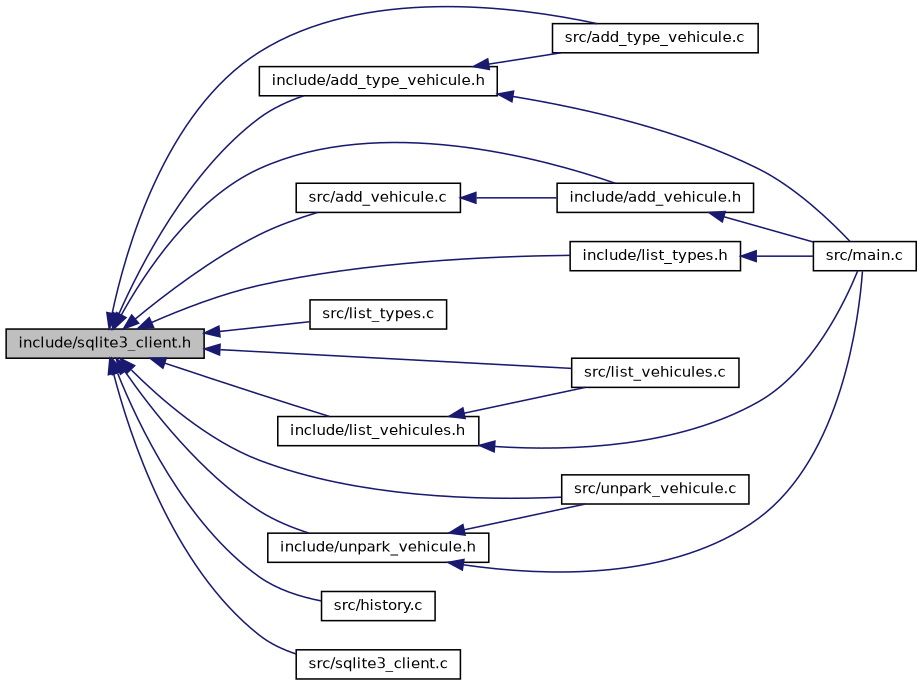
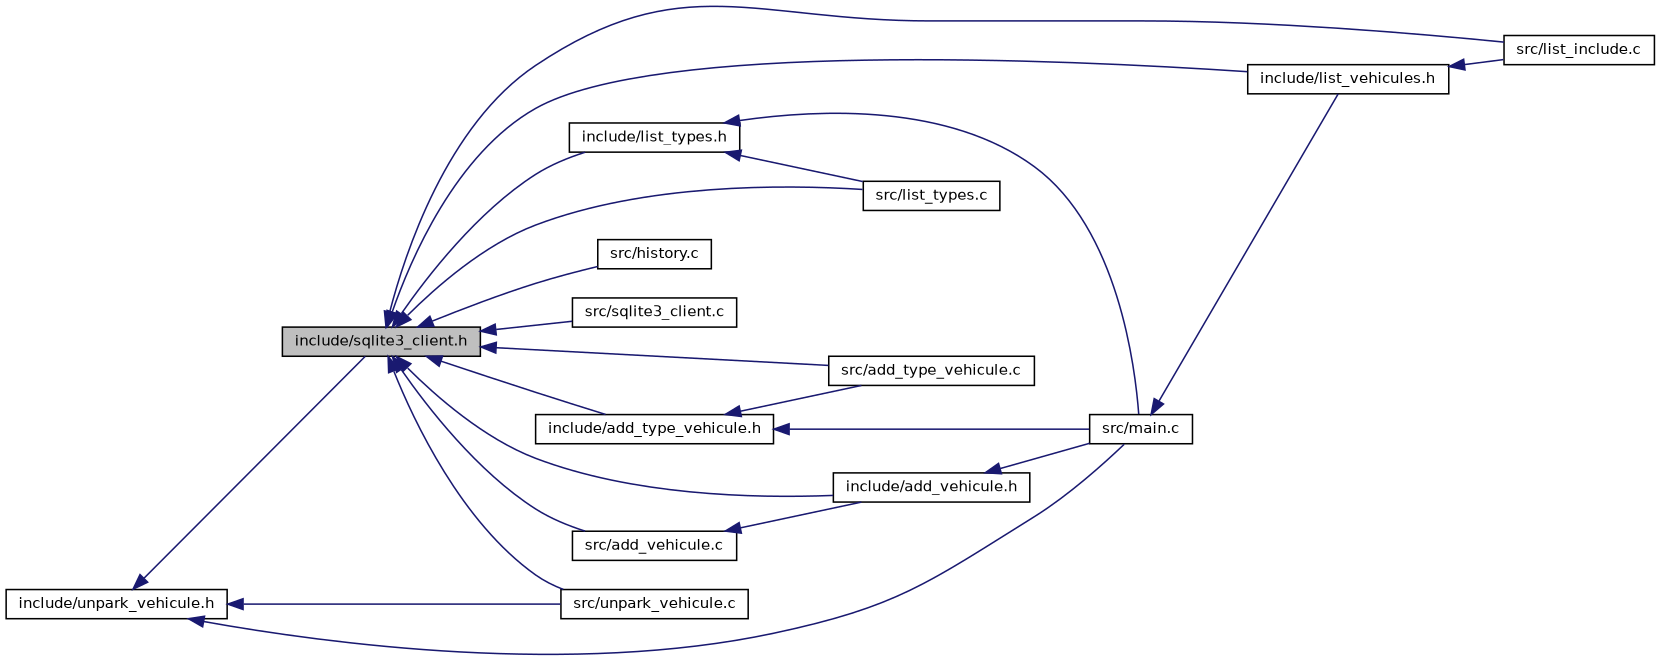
none -> (802, 169)
(655, 373) -> (1579, 50)
(711, 423) -> (1249, 247)
(205, 467) -> (255, 467)
